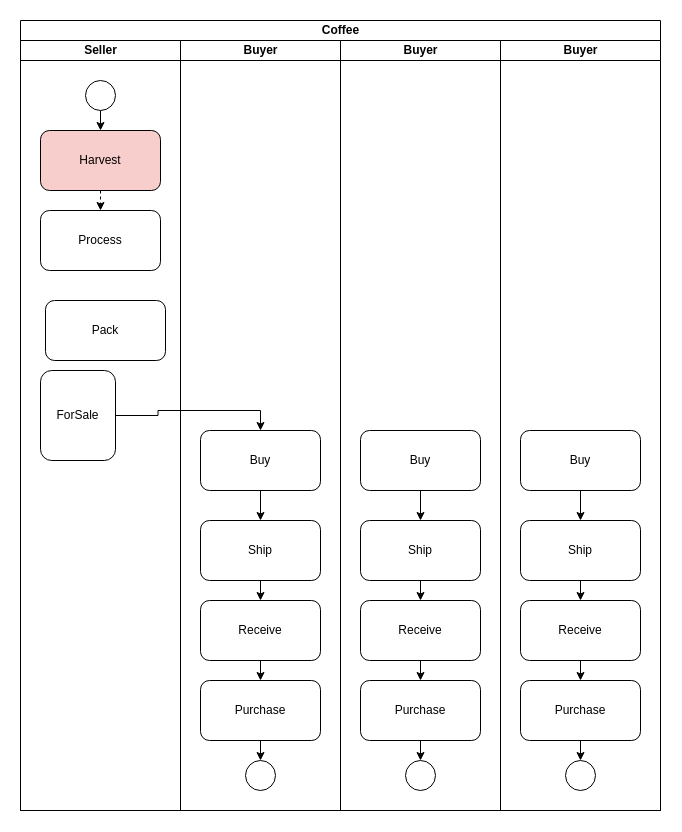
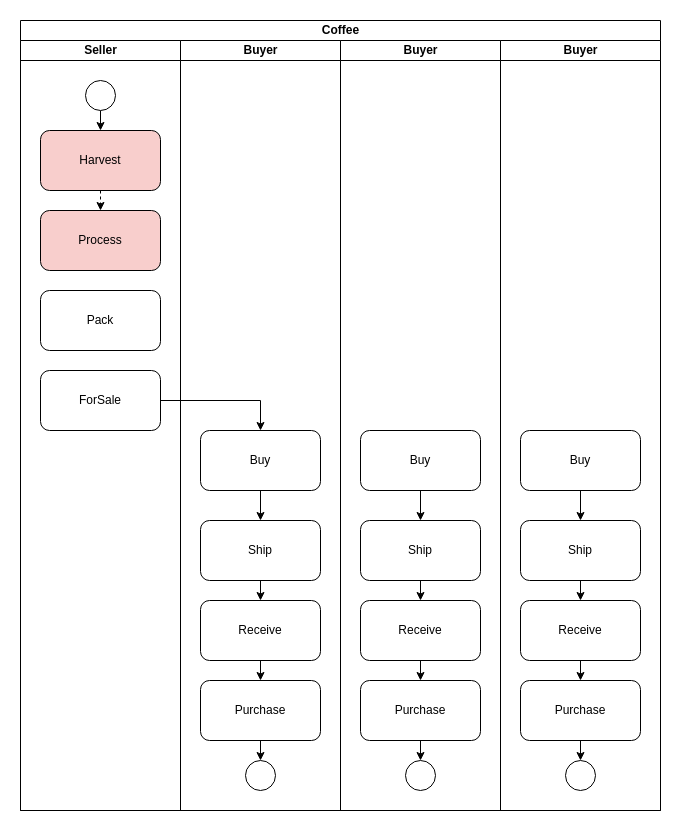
(101, 241) -> (101, 241)
(106, 331) -> (101, 321)
(78, 416) -> (101, 401)
